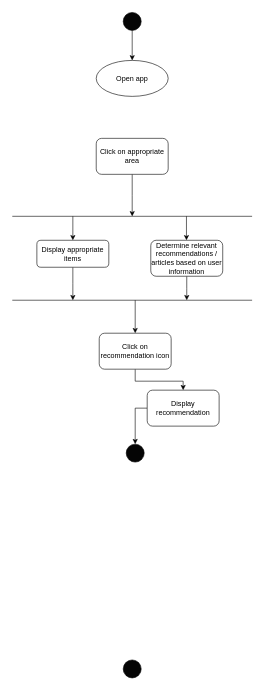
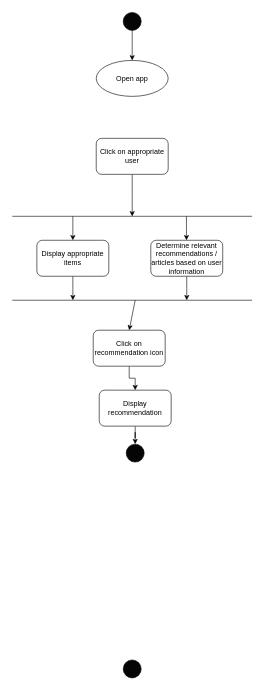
(132, 156) -> (132, 156)
(73, 254) -> (73, 258)
(135, 351) -> (129, 348)
(183, 408) -> (135, 408)
